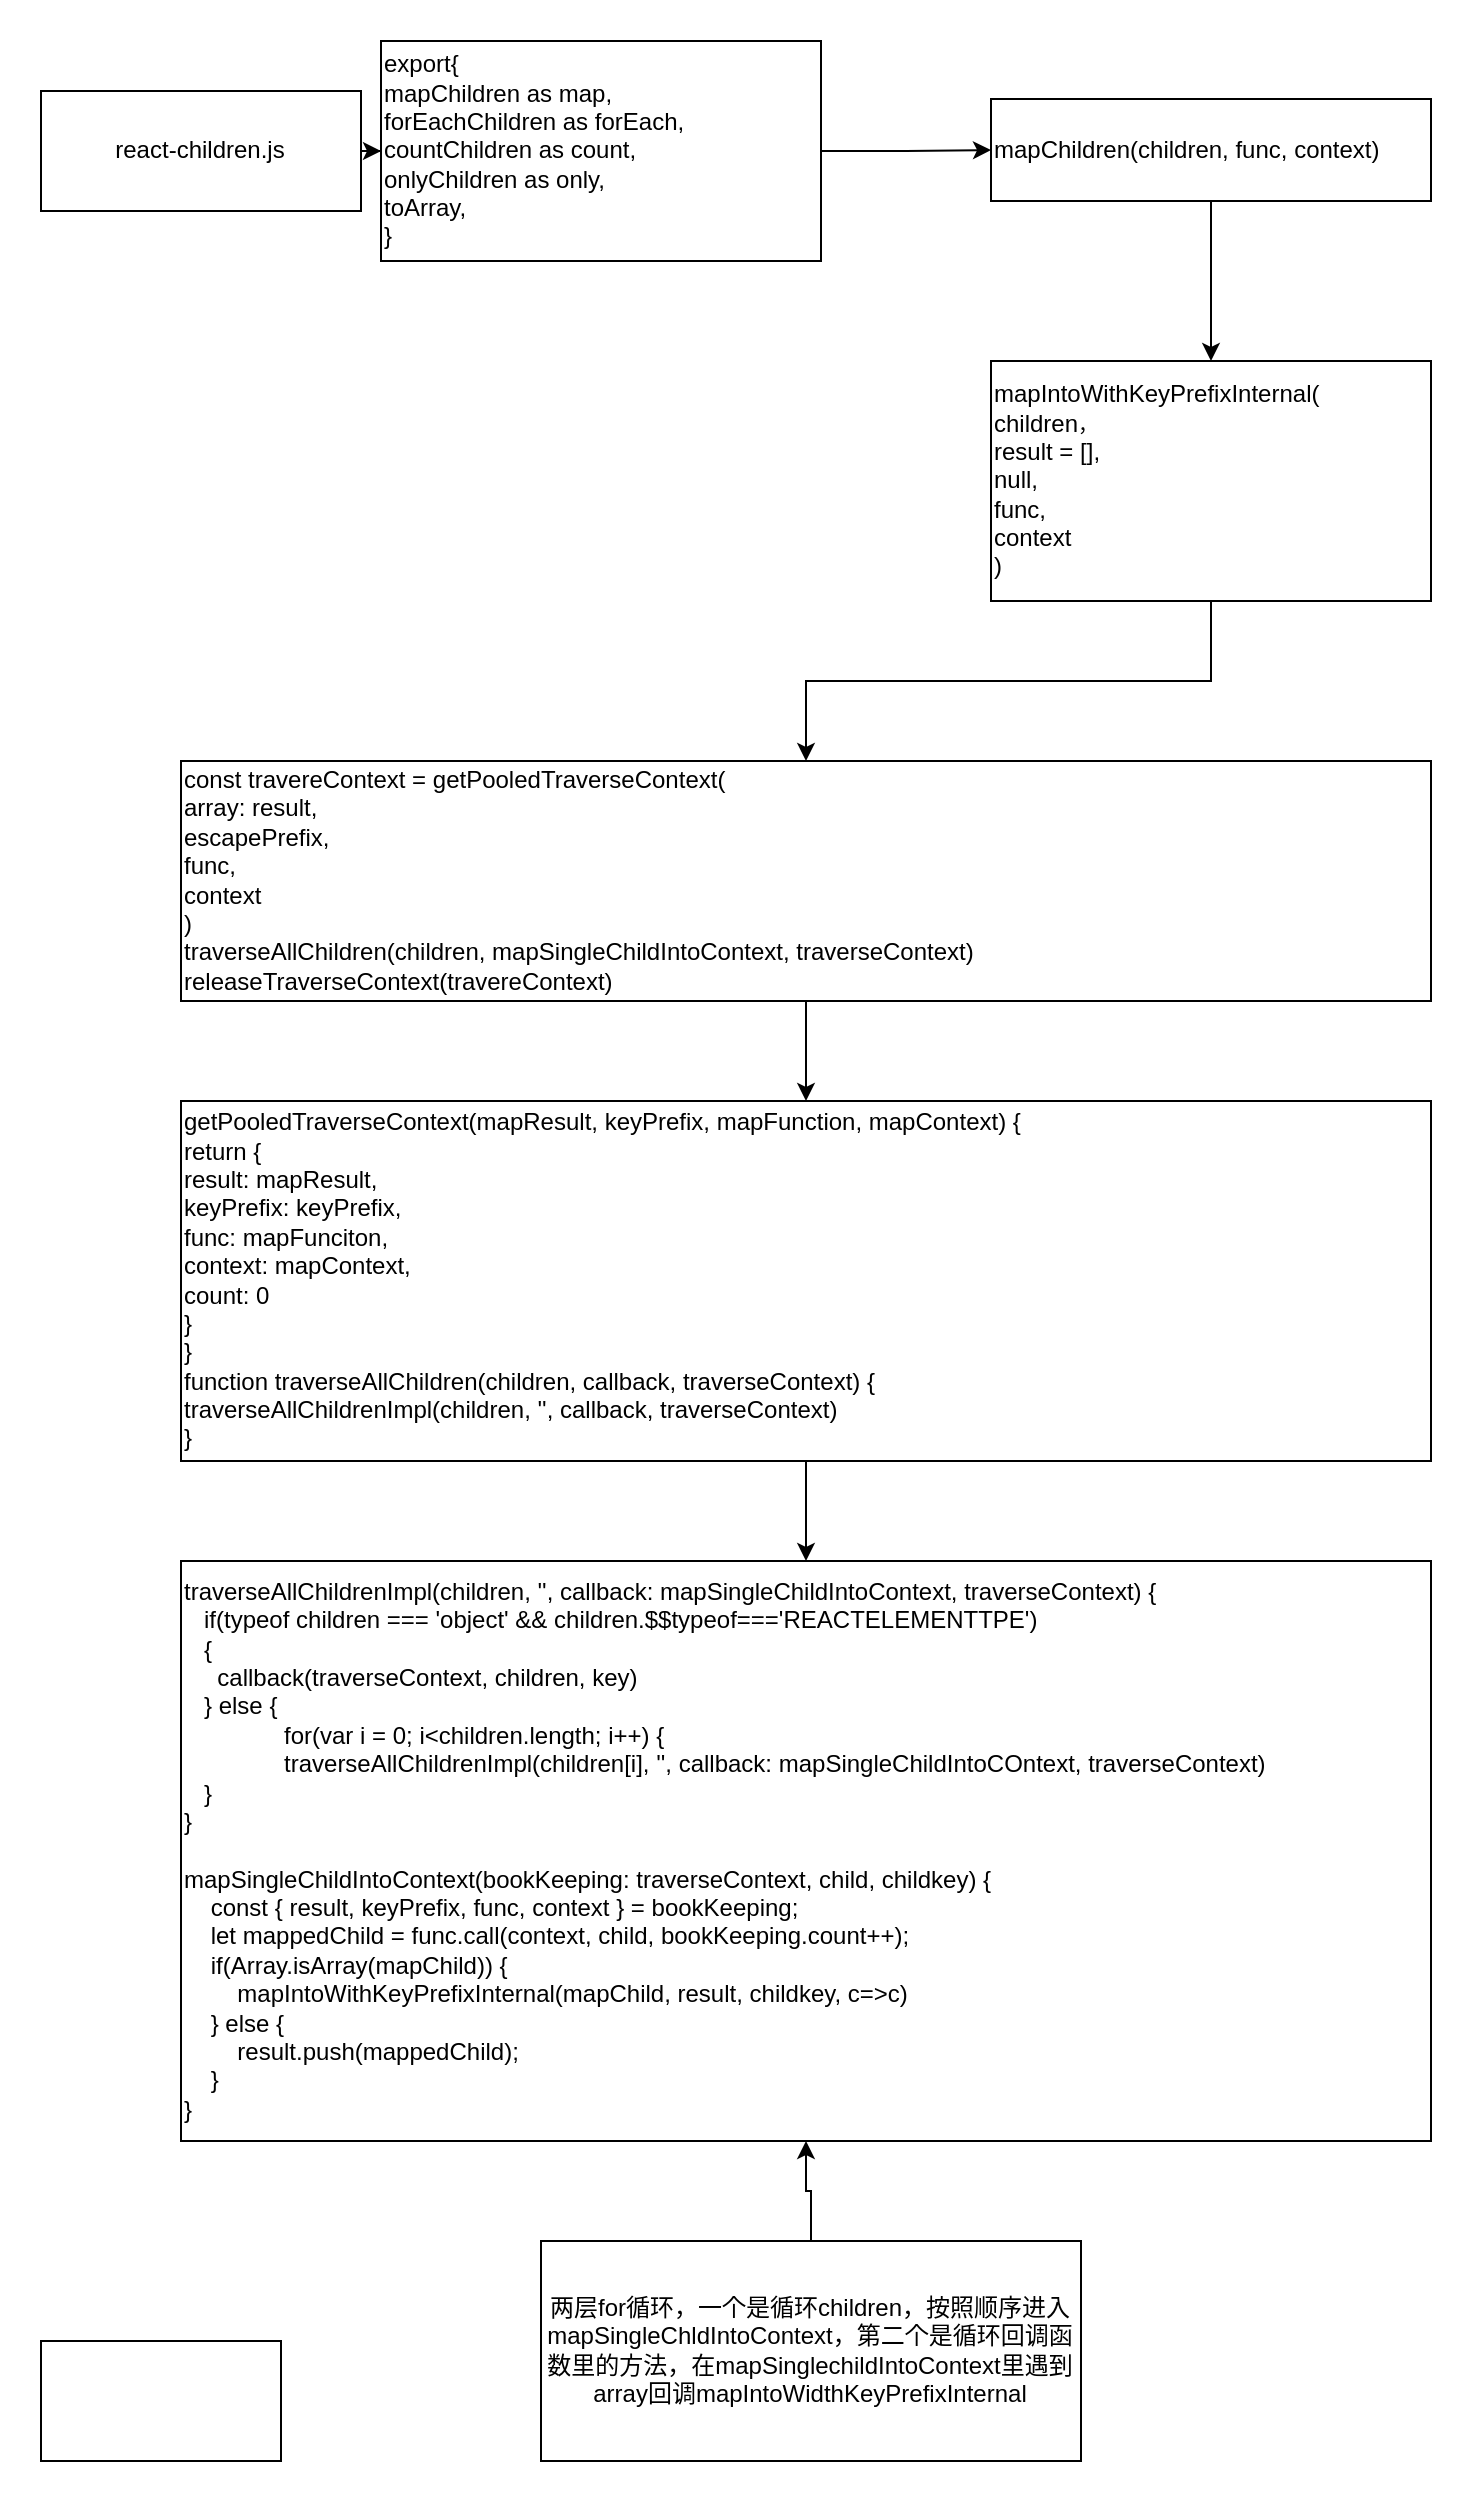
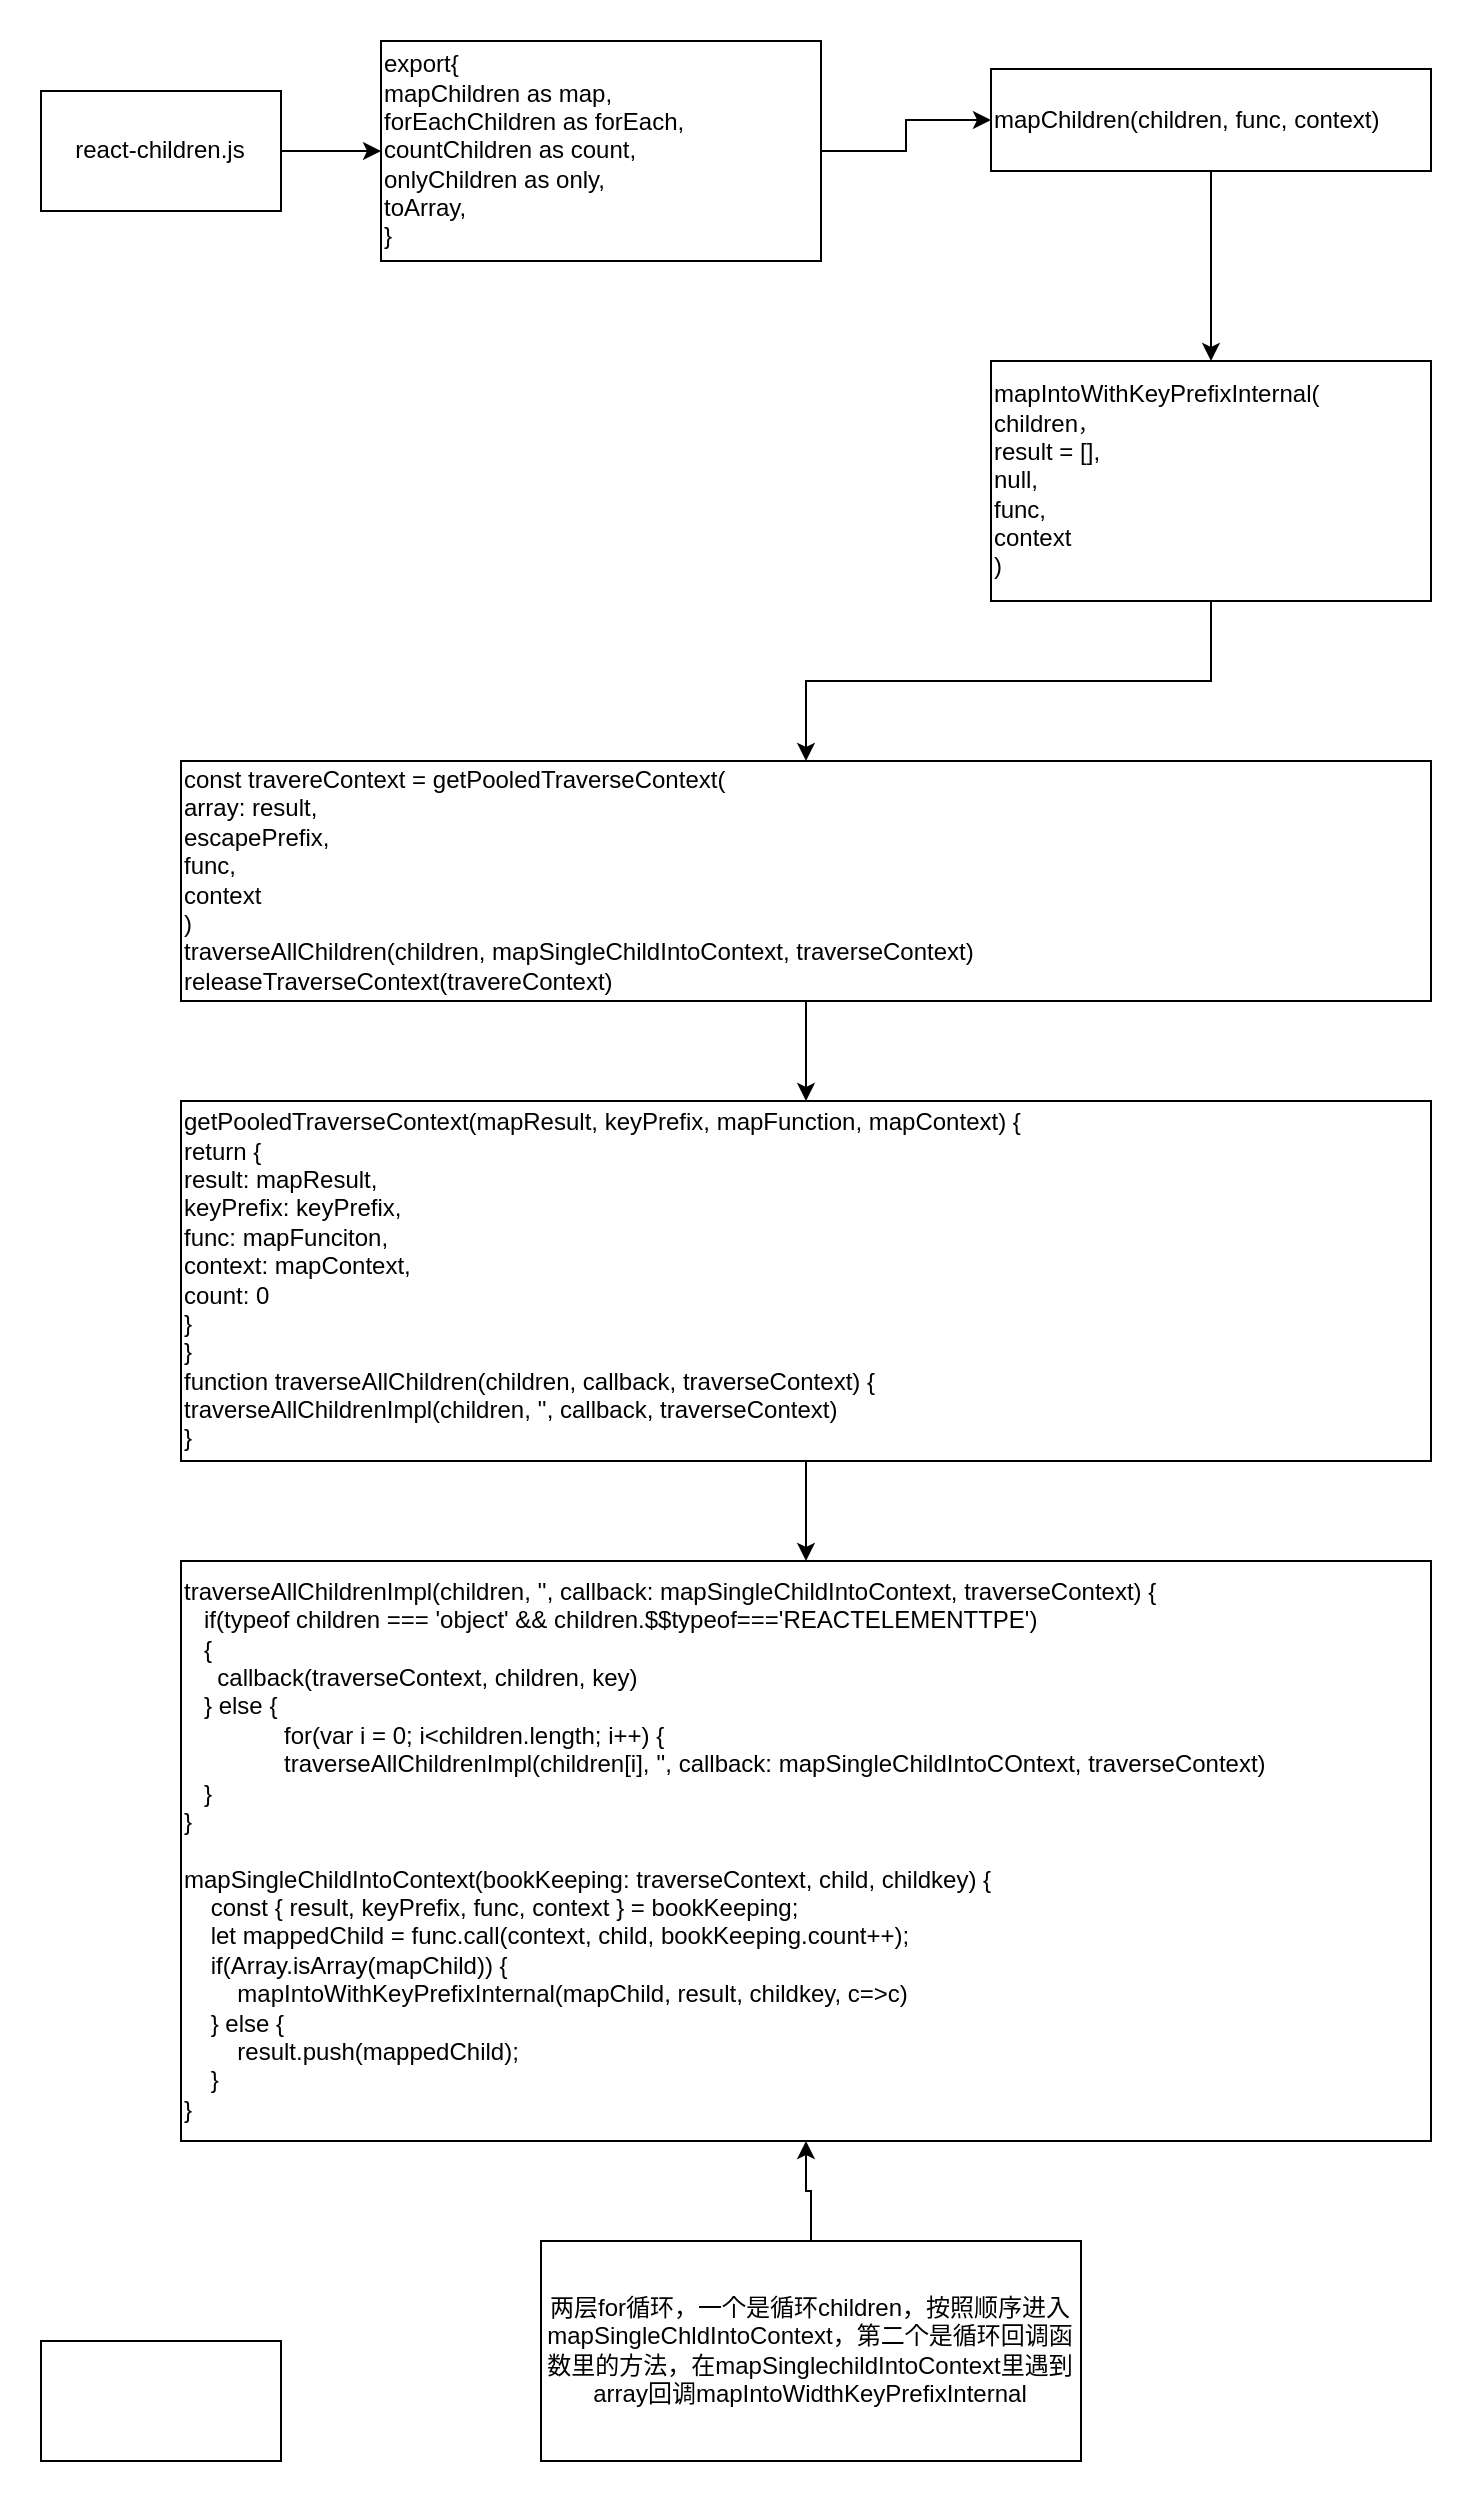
(1211, 150) -> (1211, 120)
(201, 151) -> (161, 151)
